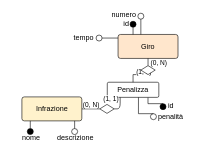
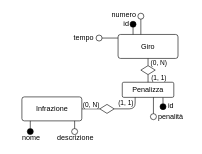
(148, 47) -> (148, 47)
(133, 90) -> (148, 90)
(52, 109) -> (52, 109)
